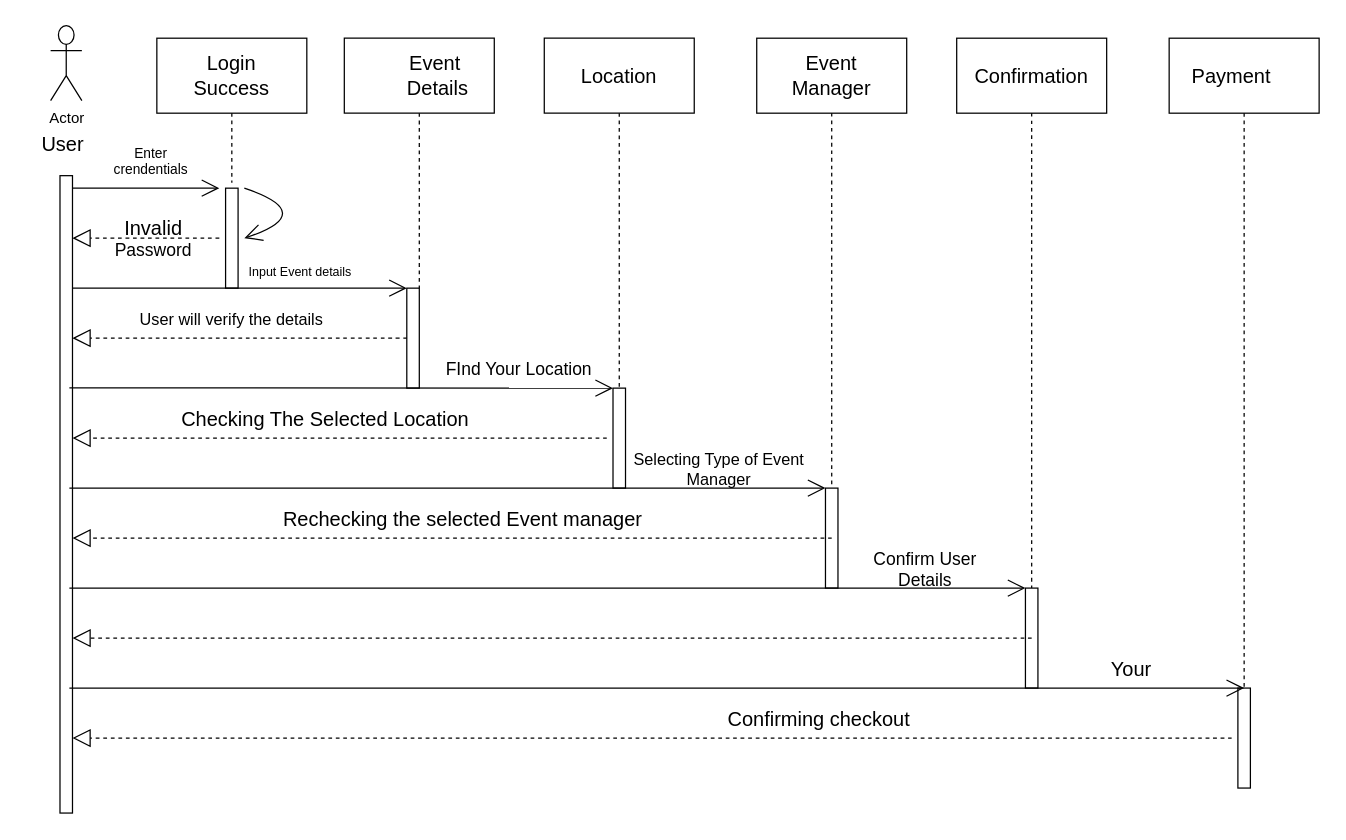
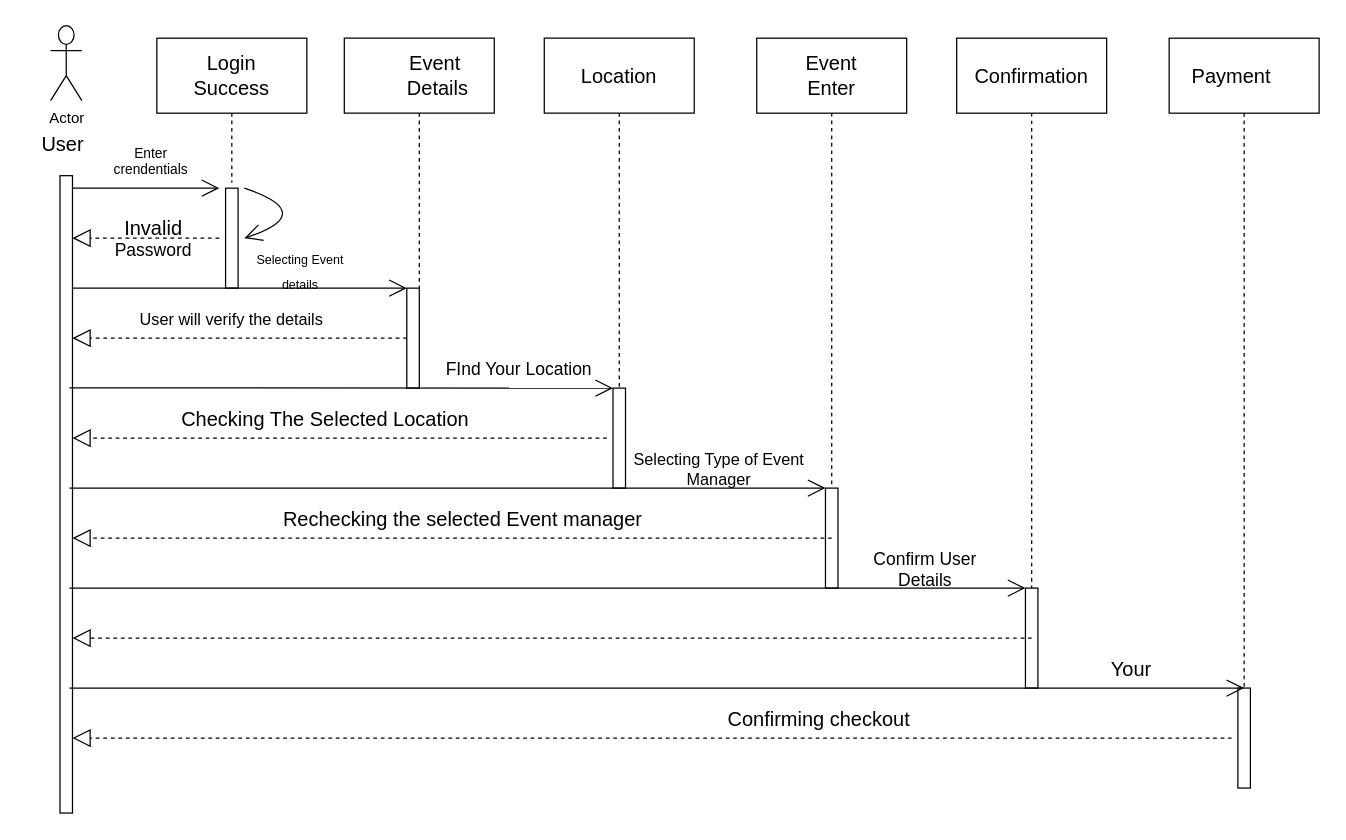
(832, 76) -> (832, 76)
(301, 269) -> (301, 269)
